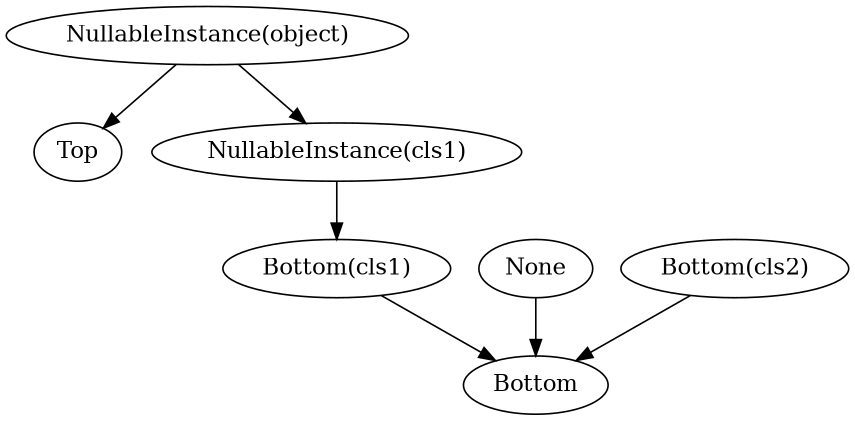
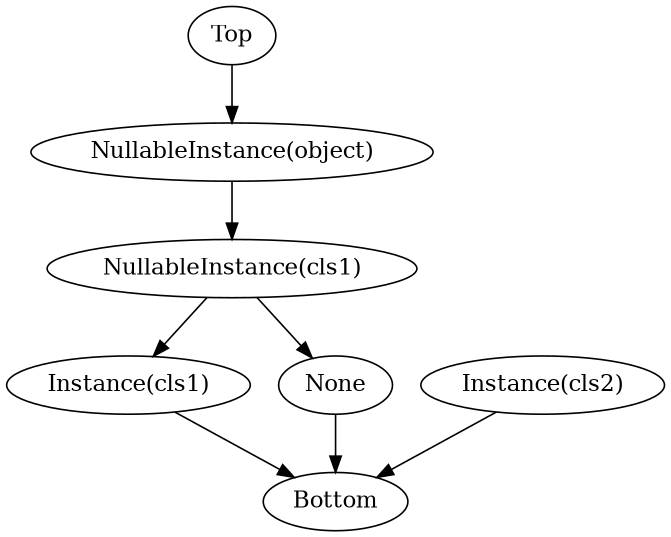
(146, 91) -> (232, 86)
(337, 269) -> (128, 385)
(735, 269) -> (543, 385)
none -> (279, 322)
